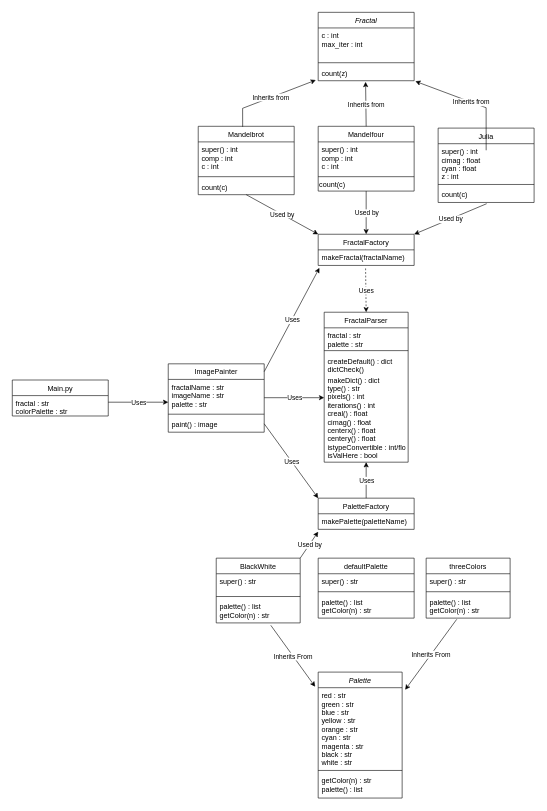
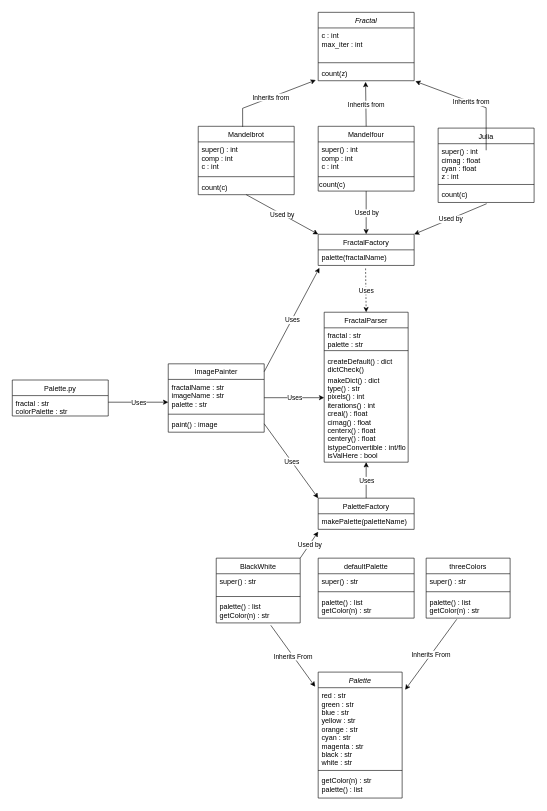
(368, 258) -> (360, 258)
(60, 388) -> (60, 388)
